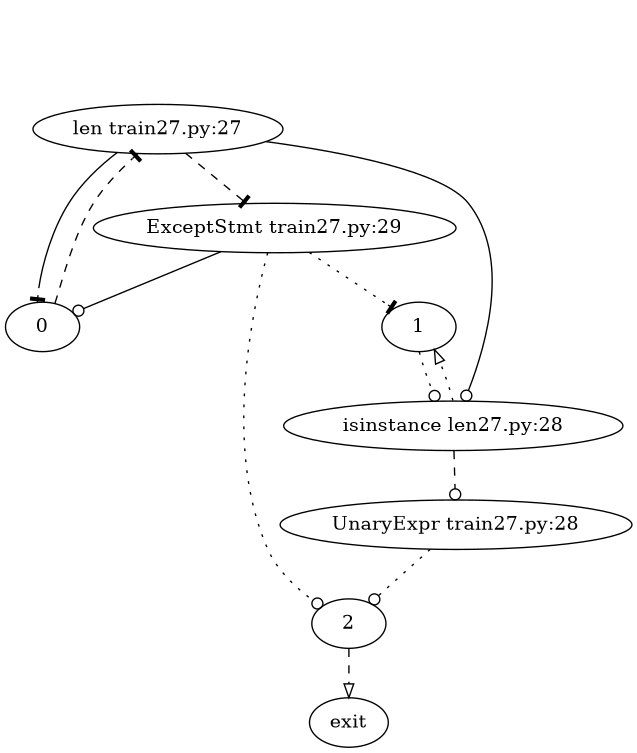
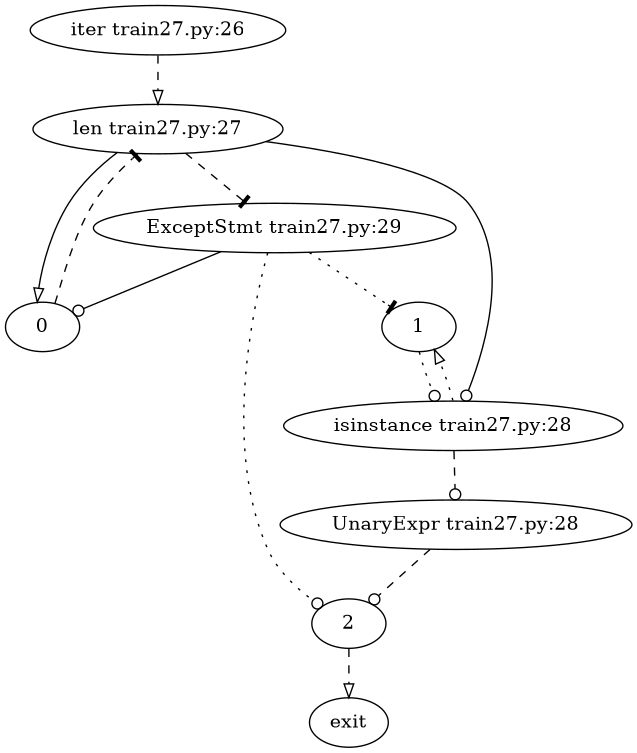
none -> (158, 30)
(64, 212) -> (64, 212)
(453, 426) -> (453, 426)
(404, 572) -> (404, 572)
